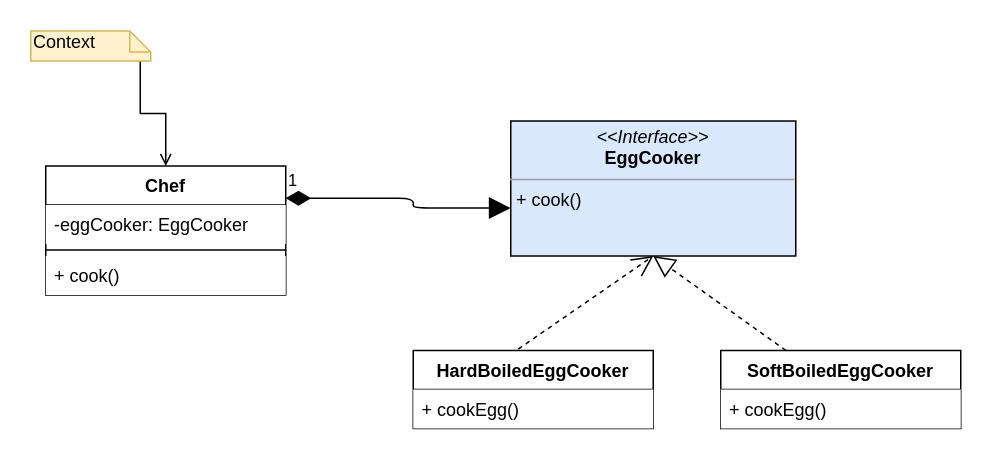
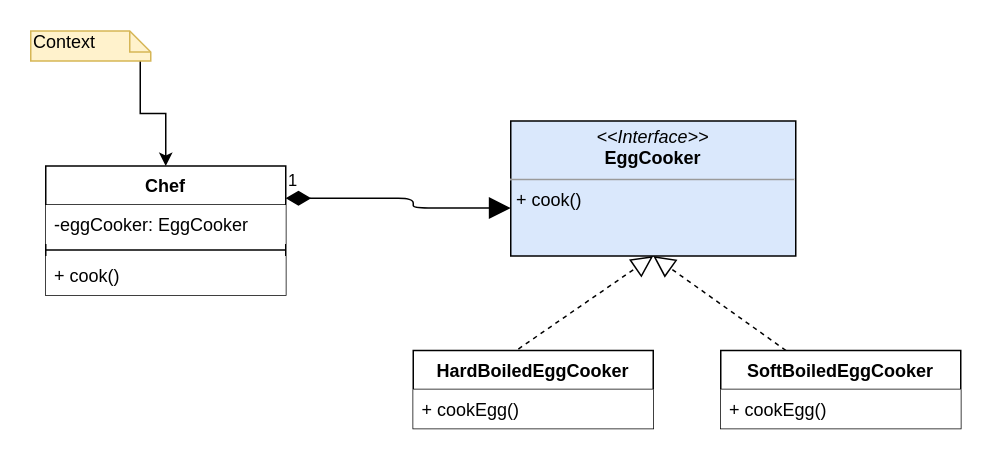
(166, 156) -> (166, 154)
(641, 264) -> (634, 269)
